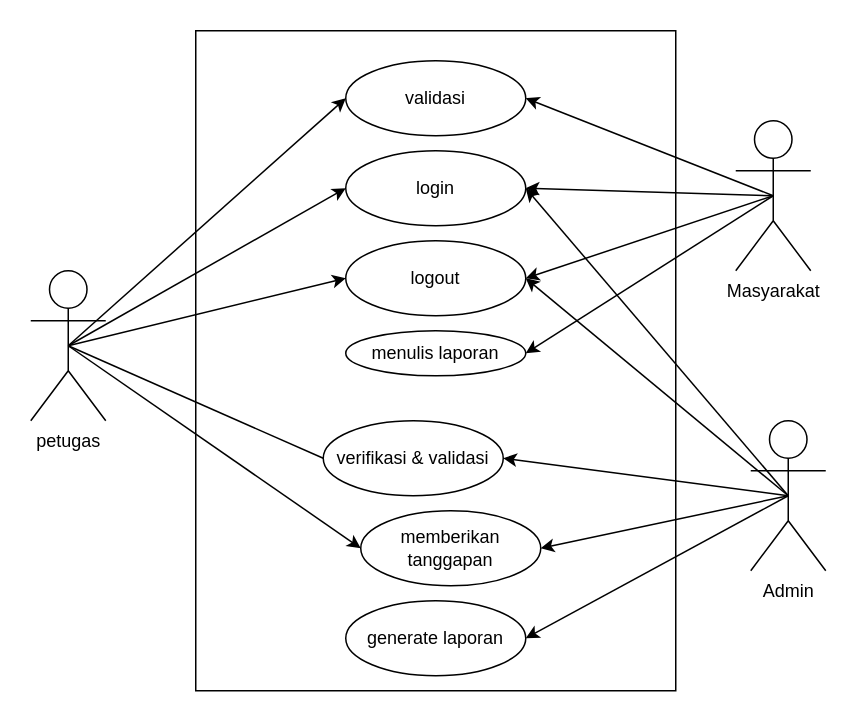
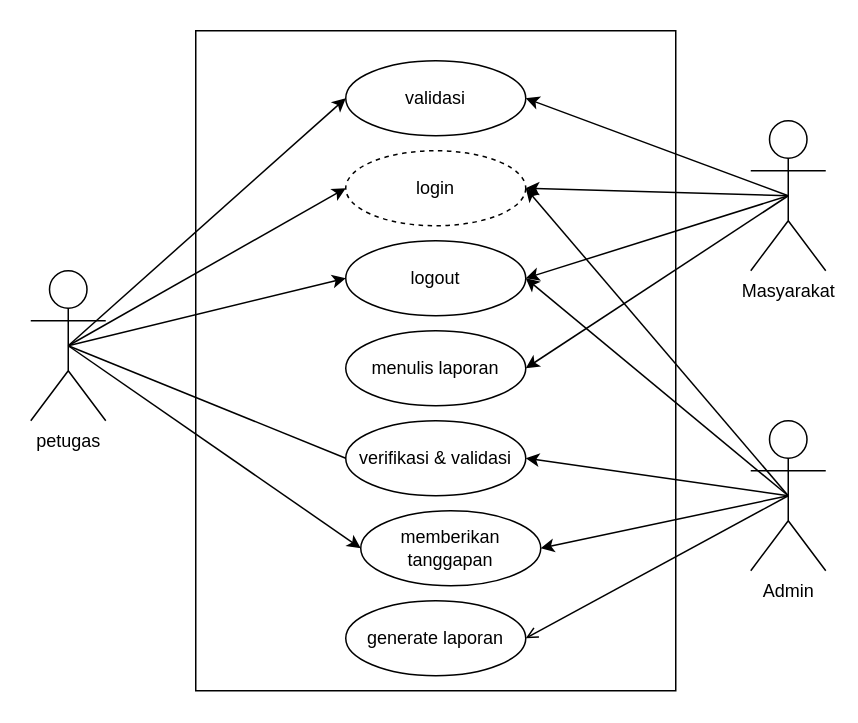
(436, 188) -> (436, 188)
(773, 196) -> (788, 196)
(436, 353) -> (436, 368)
(413, 458) -> (436, 458)
(536, 633) -> (533, 634)
